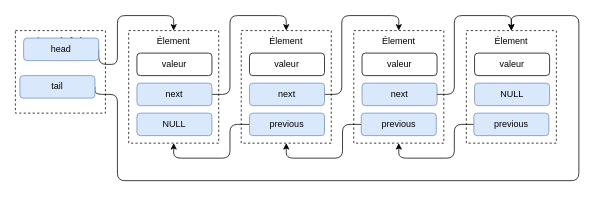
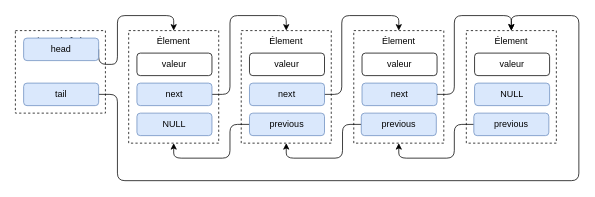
(57, 87) -> (61, 94)
